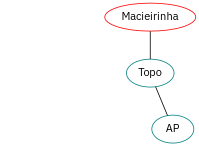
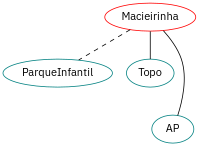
none -> (58, 73)
(162, 101) -> (184, 71)
